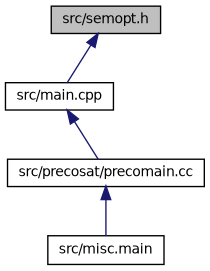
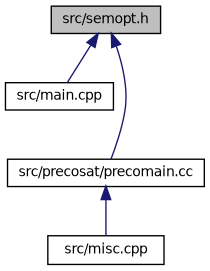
(86, 141) -> (126, 103)
(106, 250) -> (106, 250)
